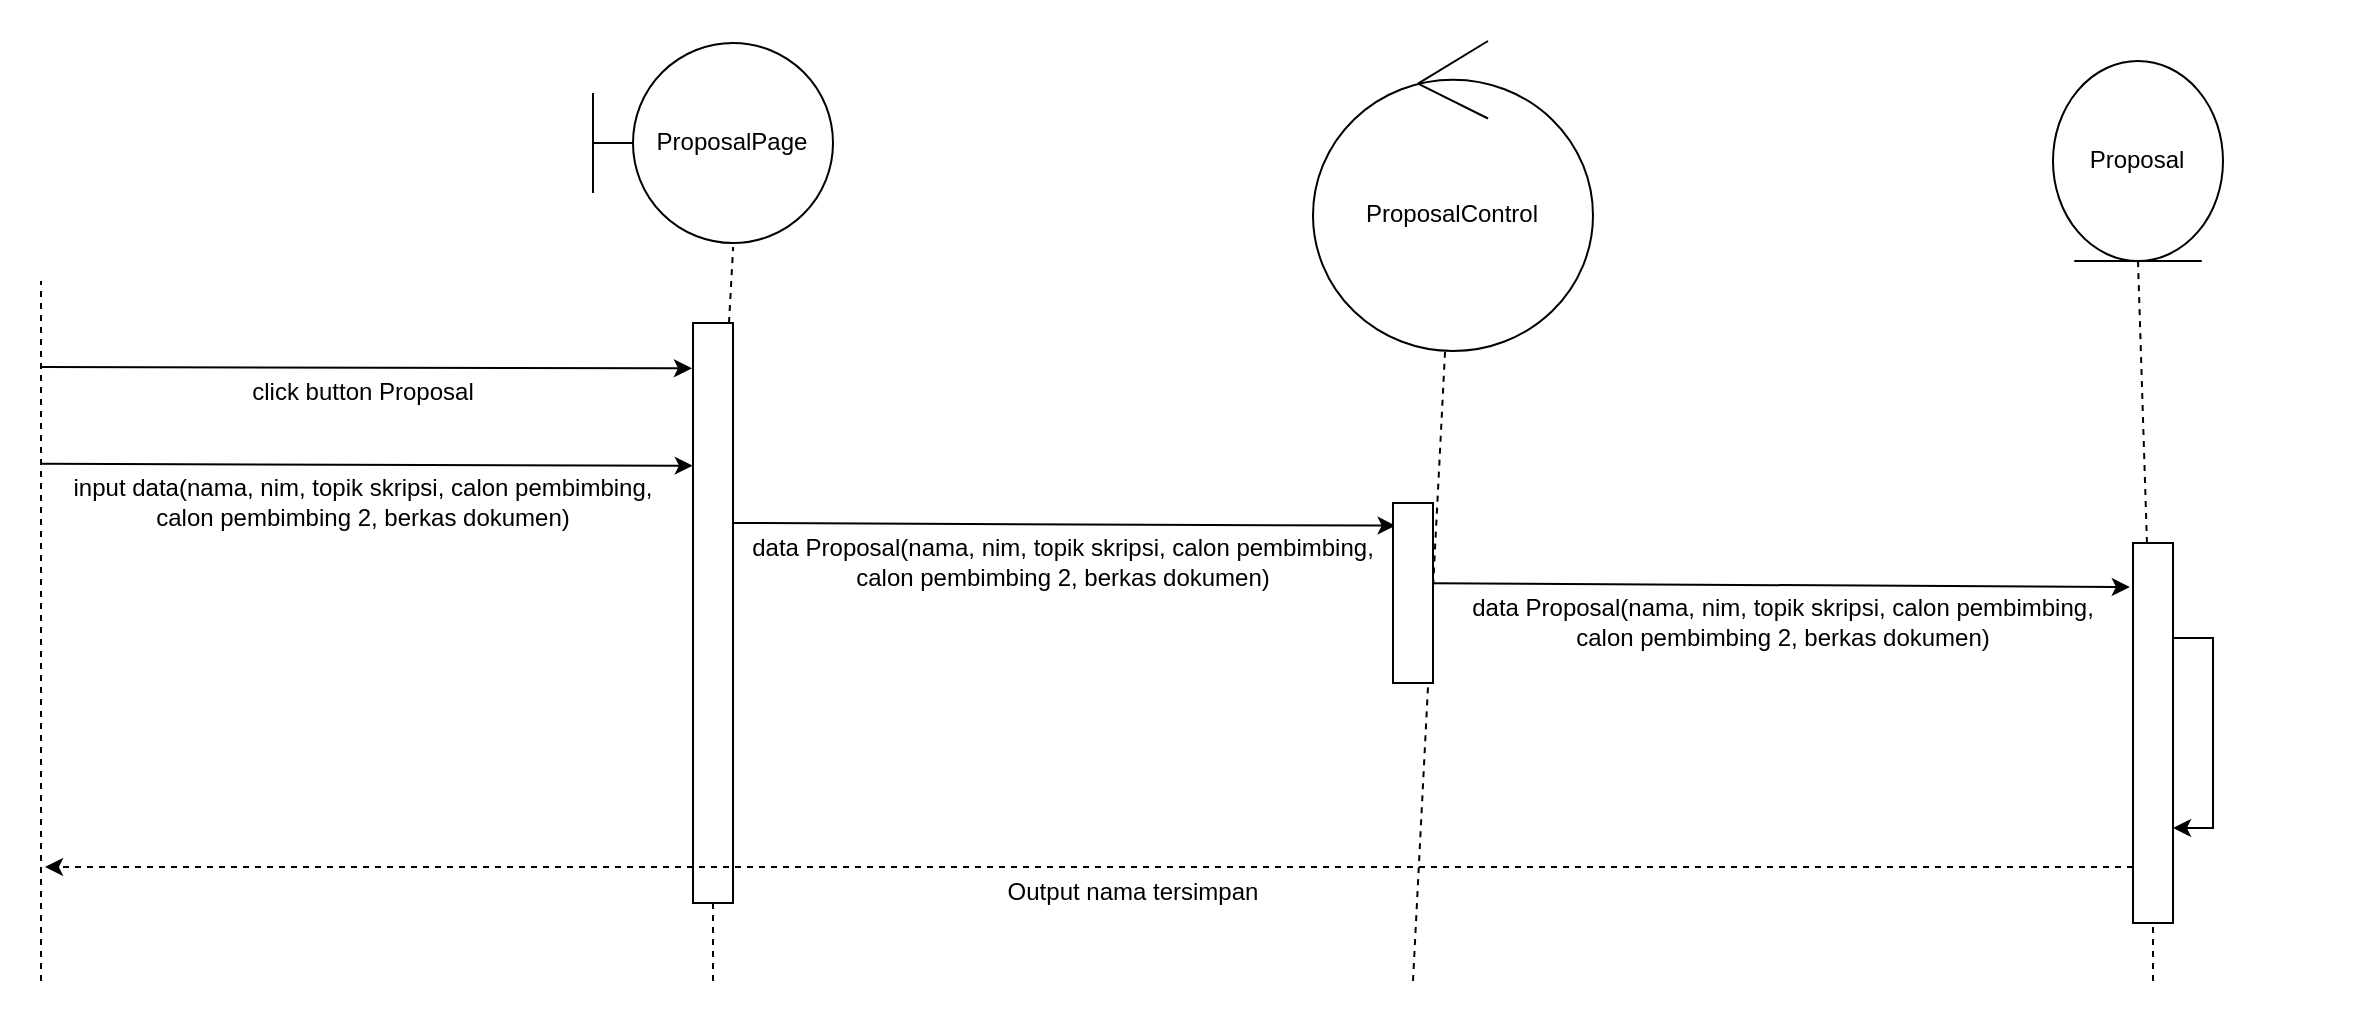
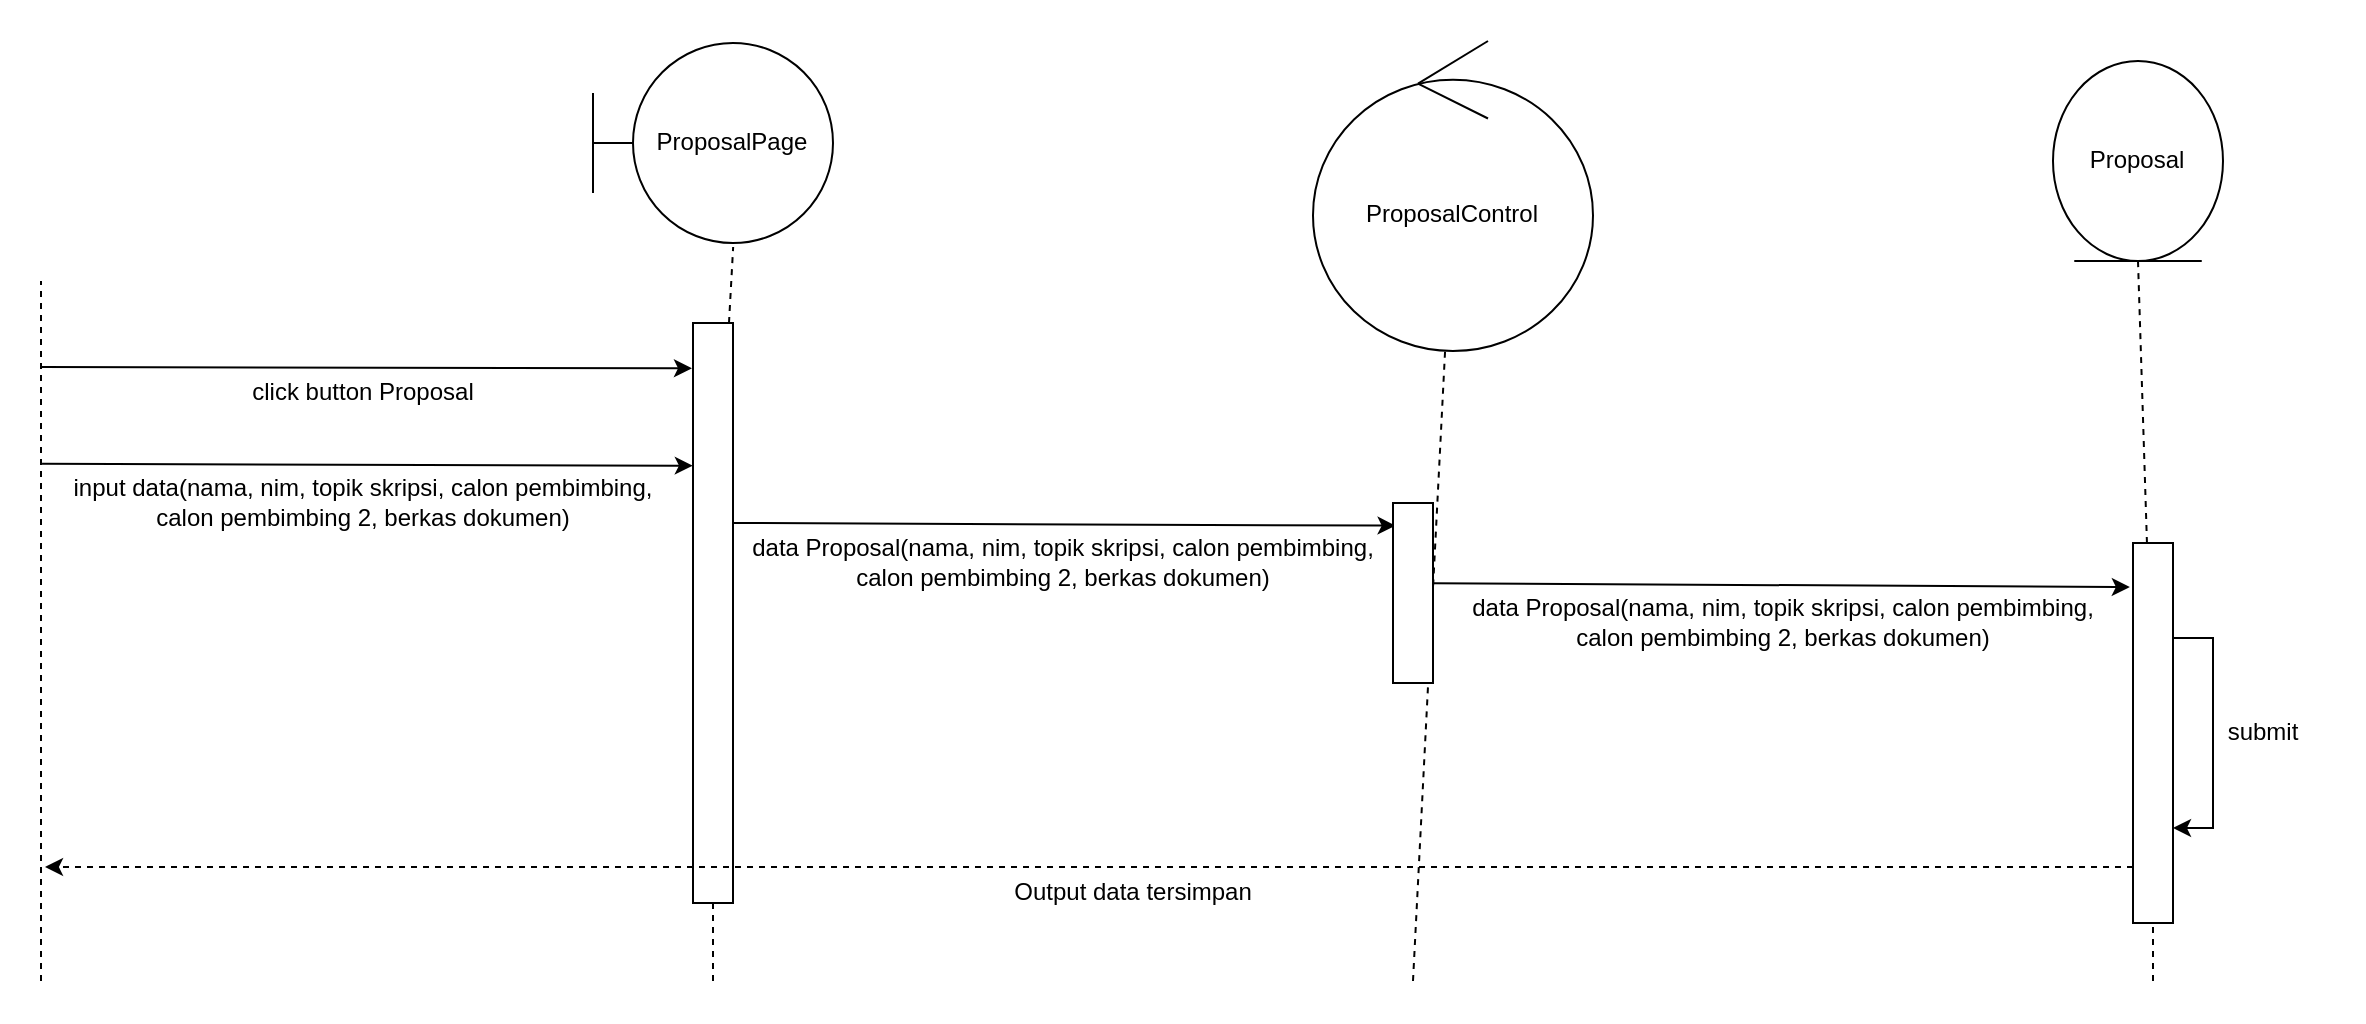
none -> (2263, 733)
(1134, 893) -> (1134, 893)
